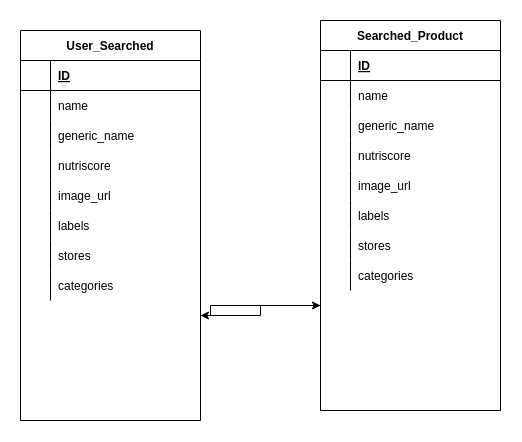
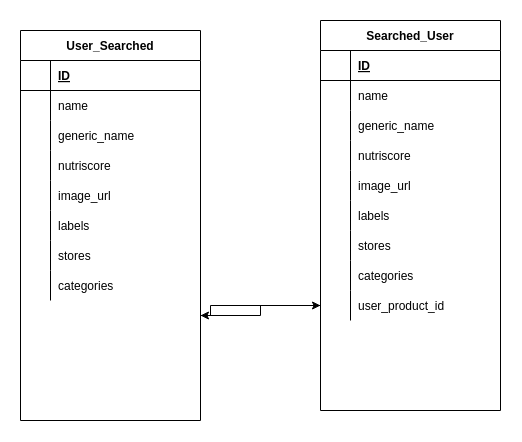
(410, 36) -> (410, 36)
none -> (426, 306)
